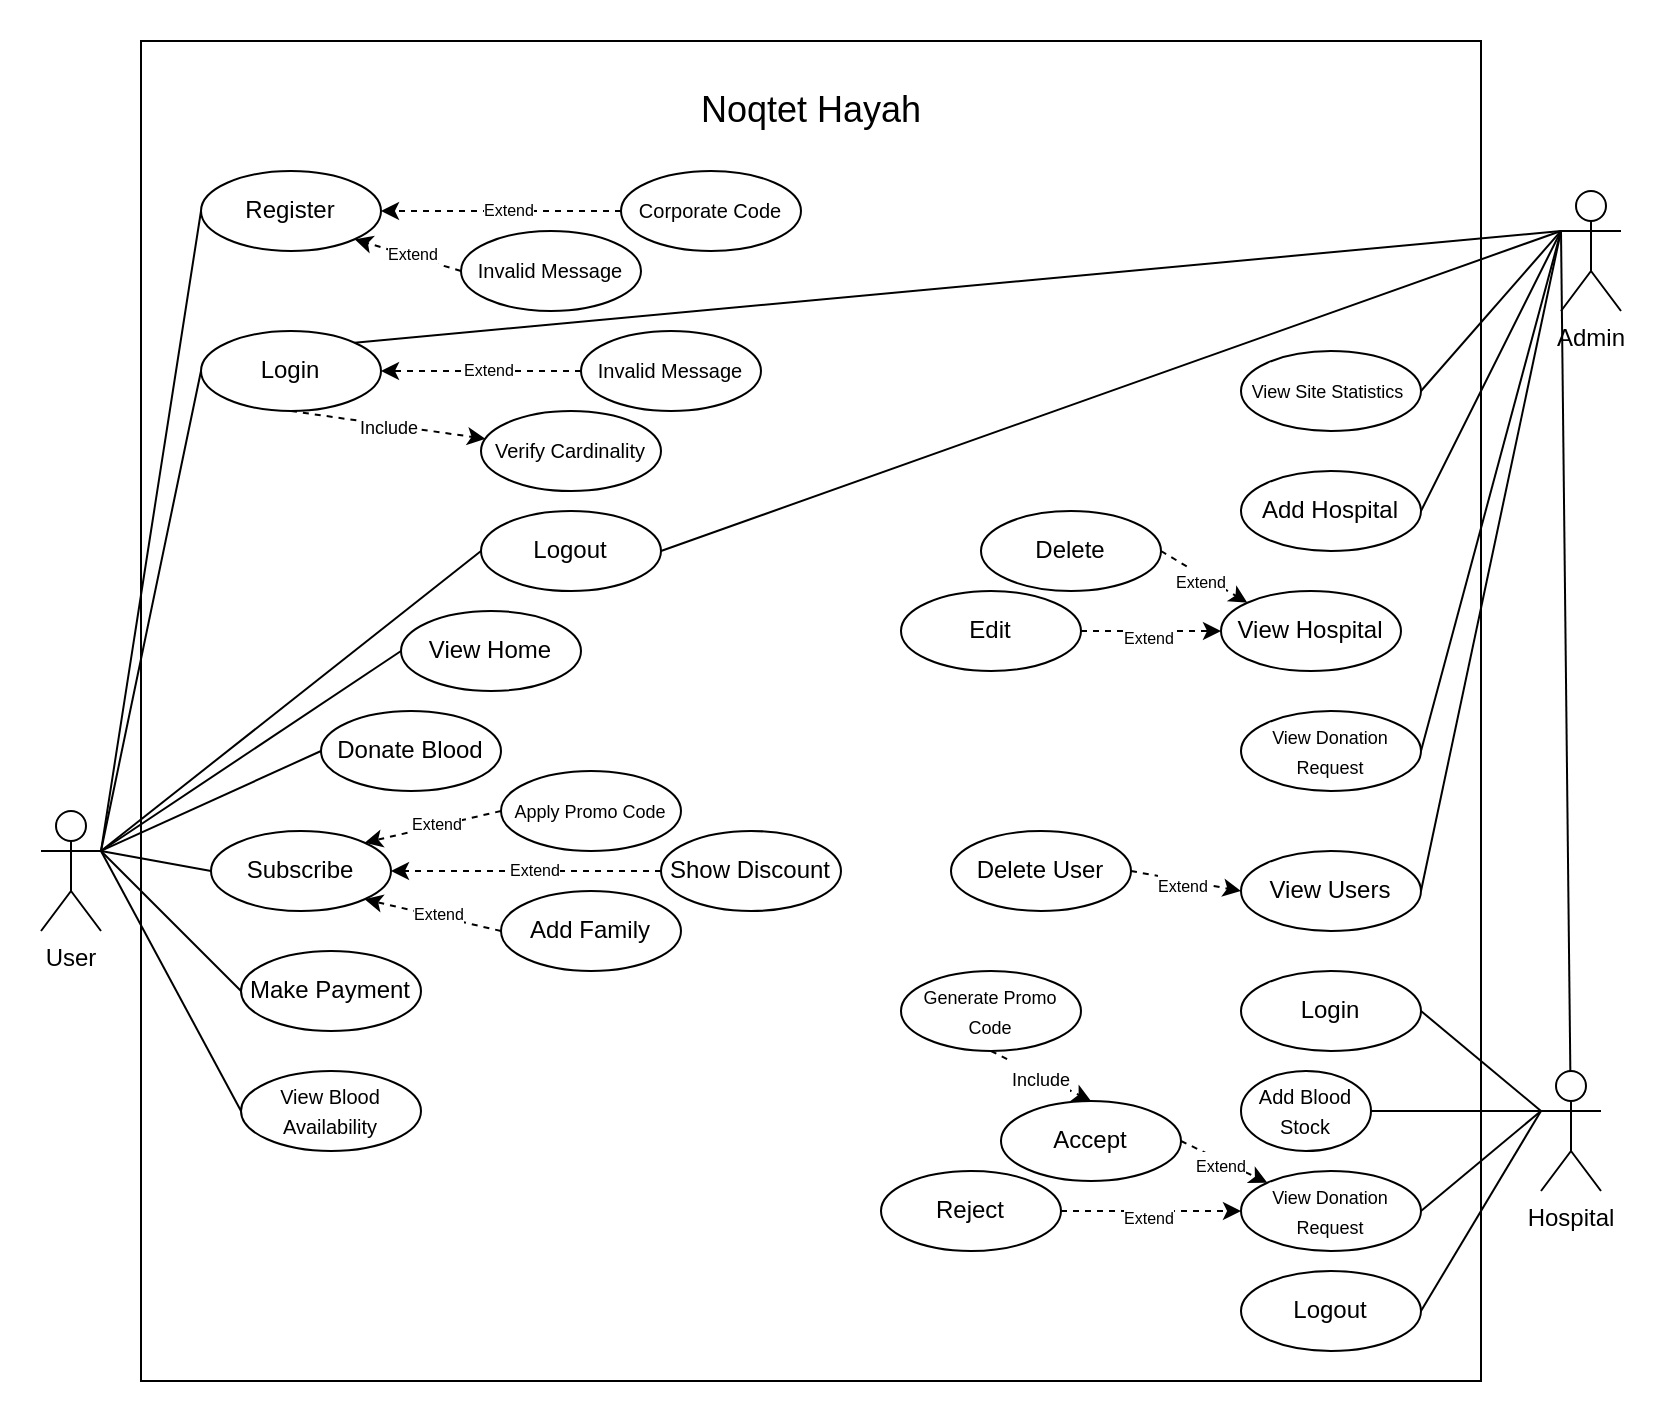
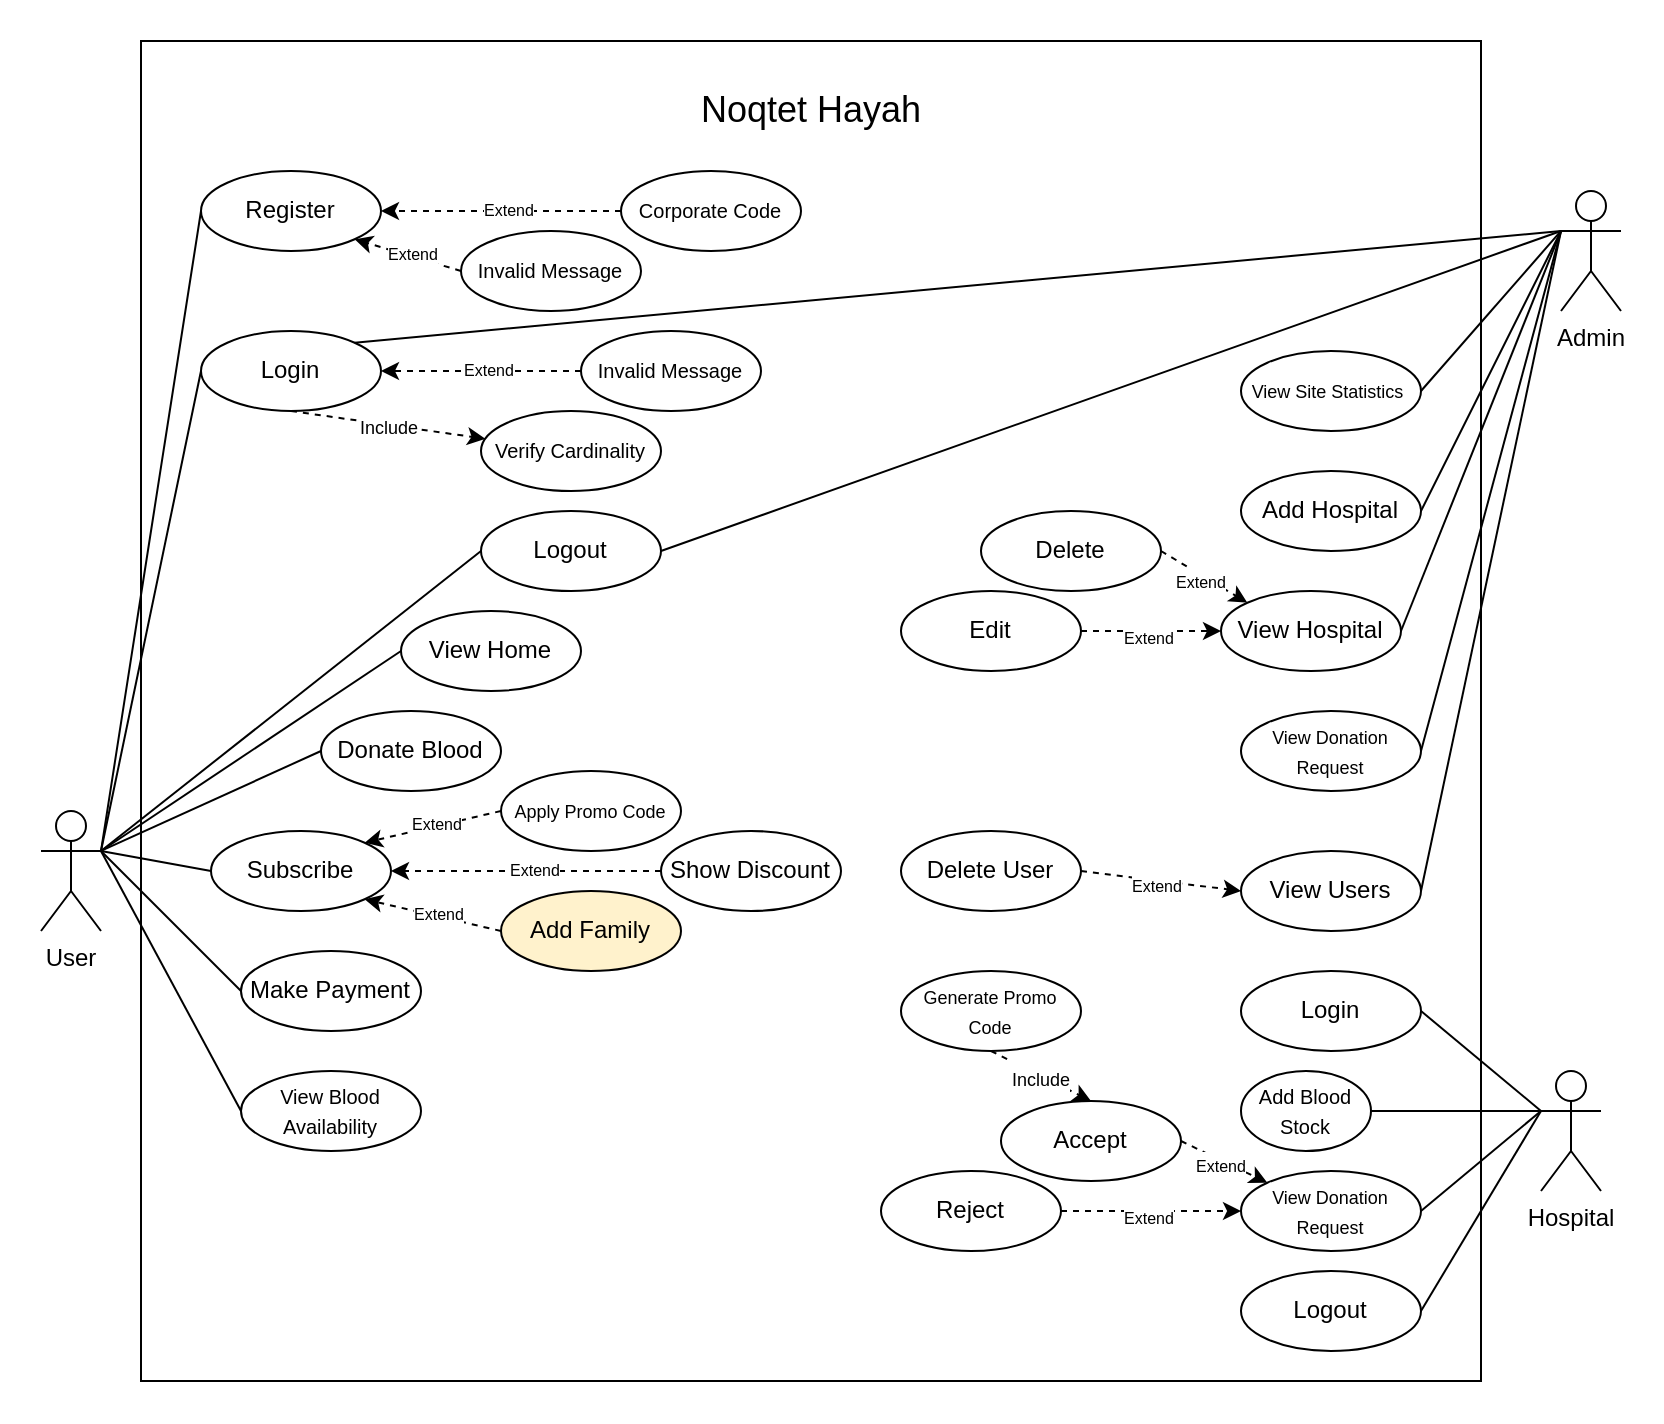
(1566, 692) -> (1475, 447)
(1041, 871) -> (991, 871)
(591, 931) -> (591, 931)
